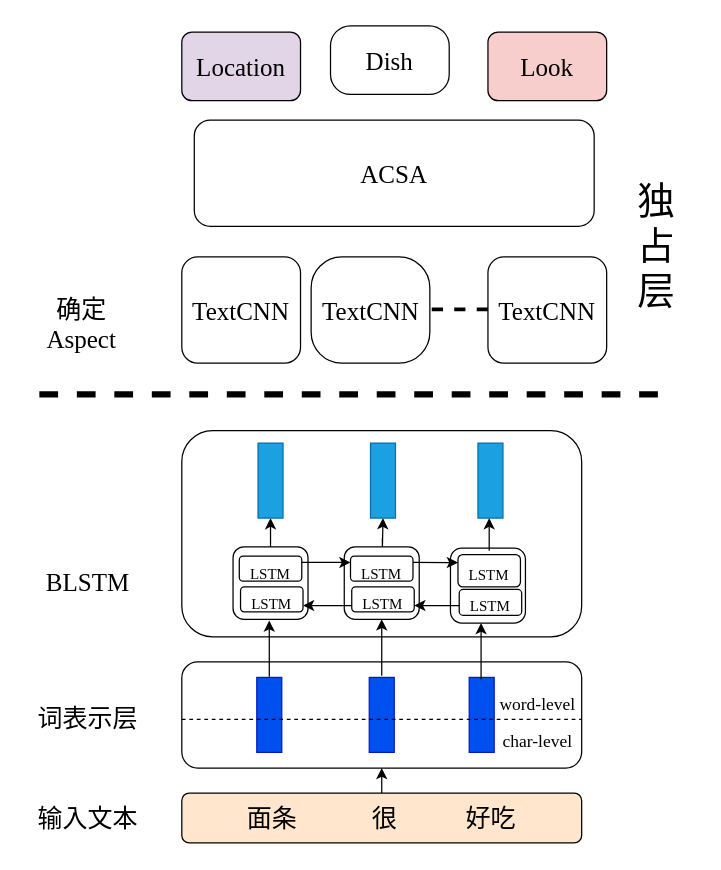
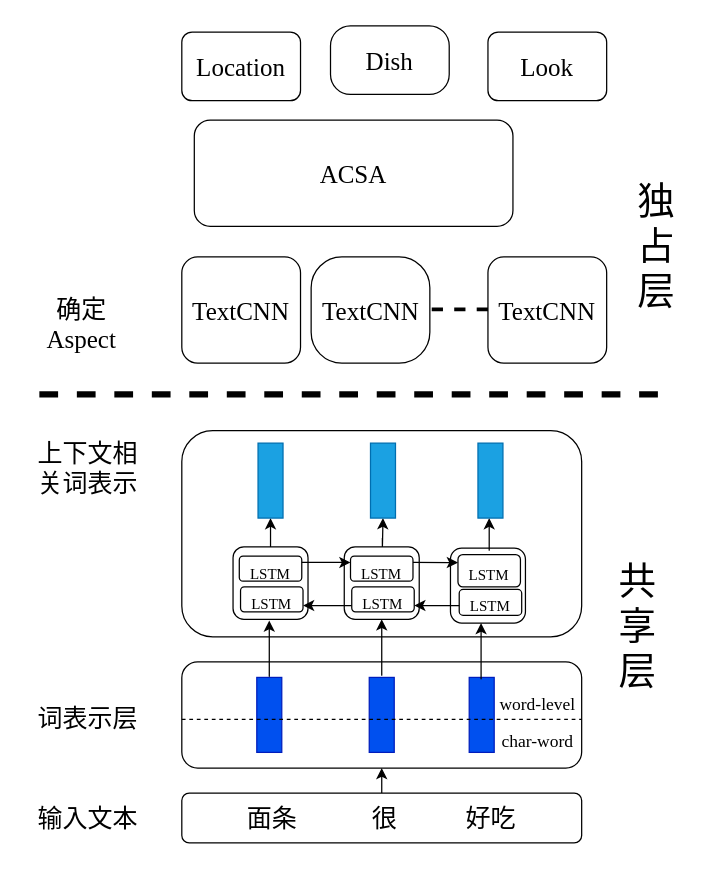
(241, 66) -> (241, 66)
(548, 66) -> (548, 66)
(394, 173) -> (354, 173)
none -> (88, 468)
(88, 581) -> none
none -> (638, 625)
(538, 738) -> (538, 738)
(382, 818) -> (382, 818)
